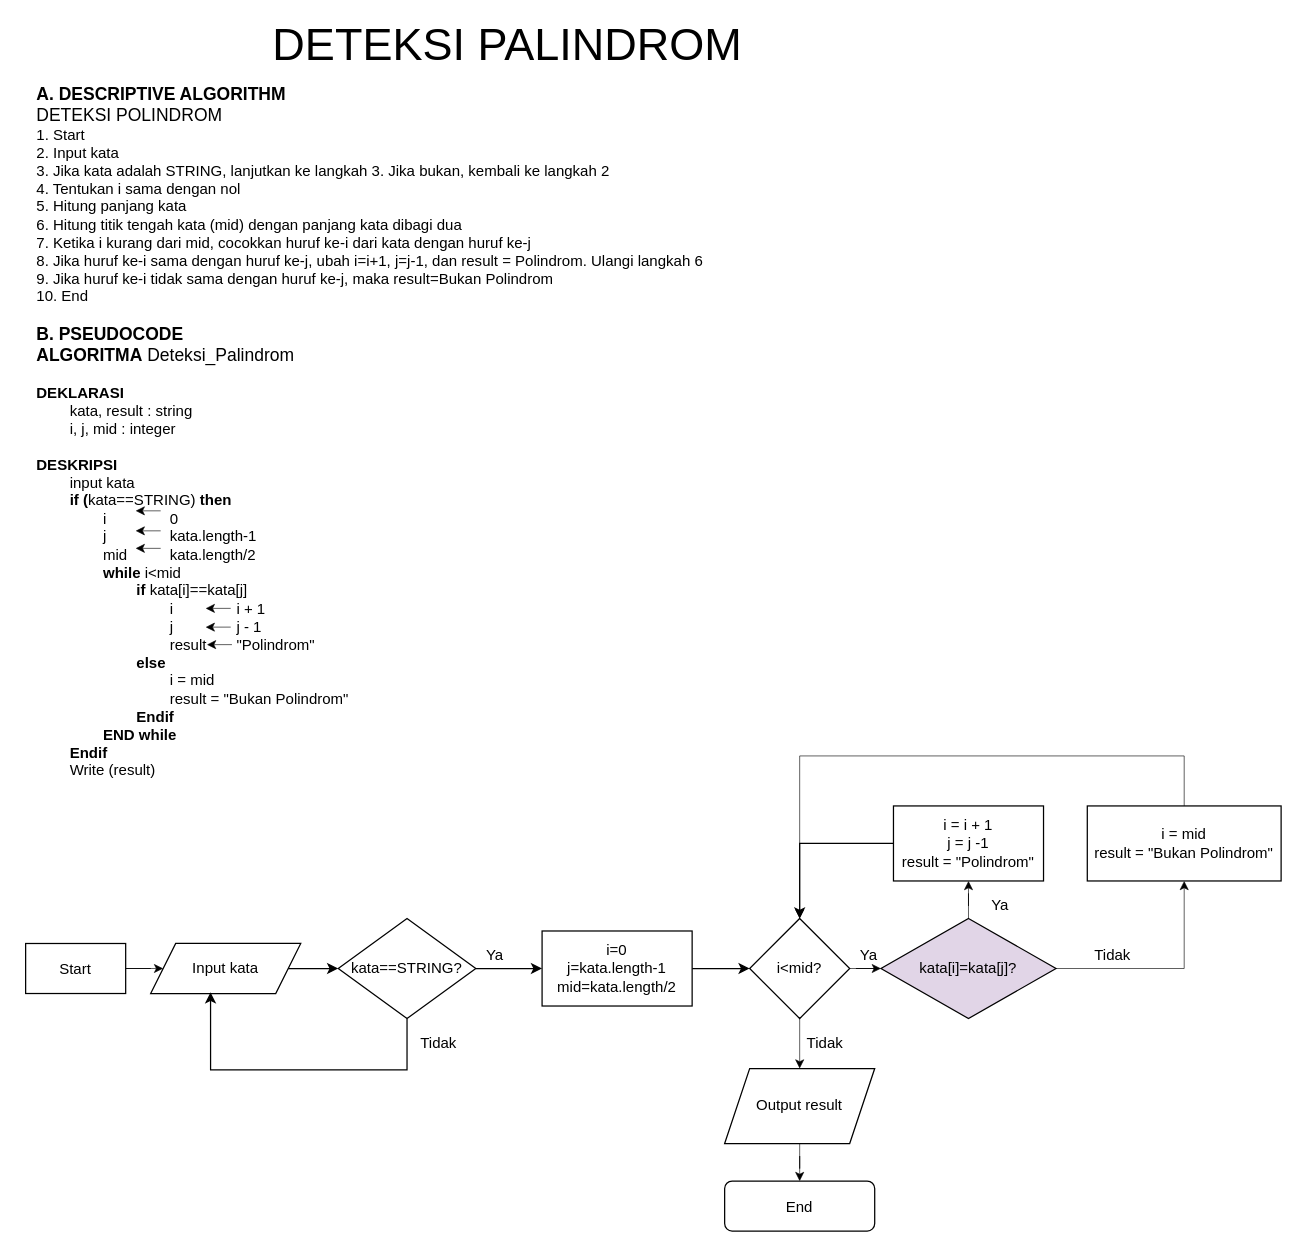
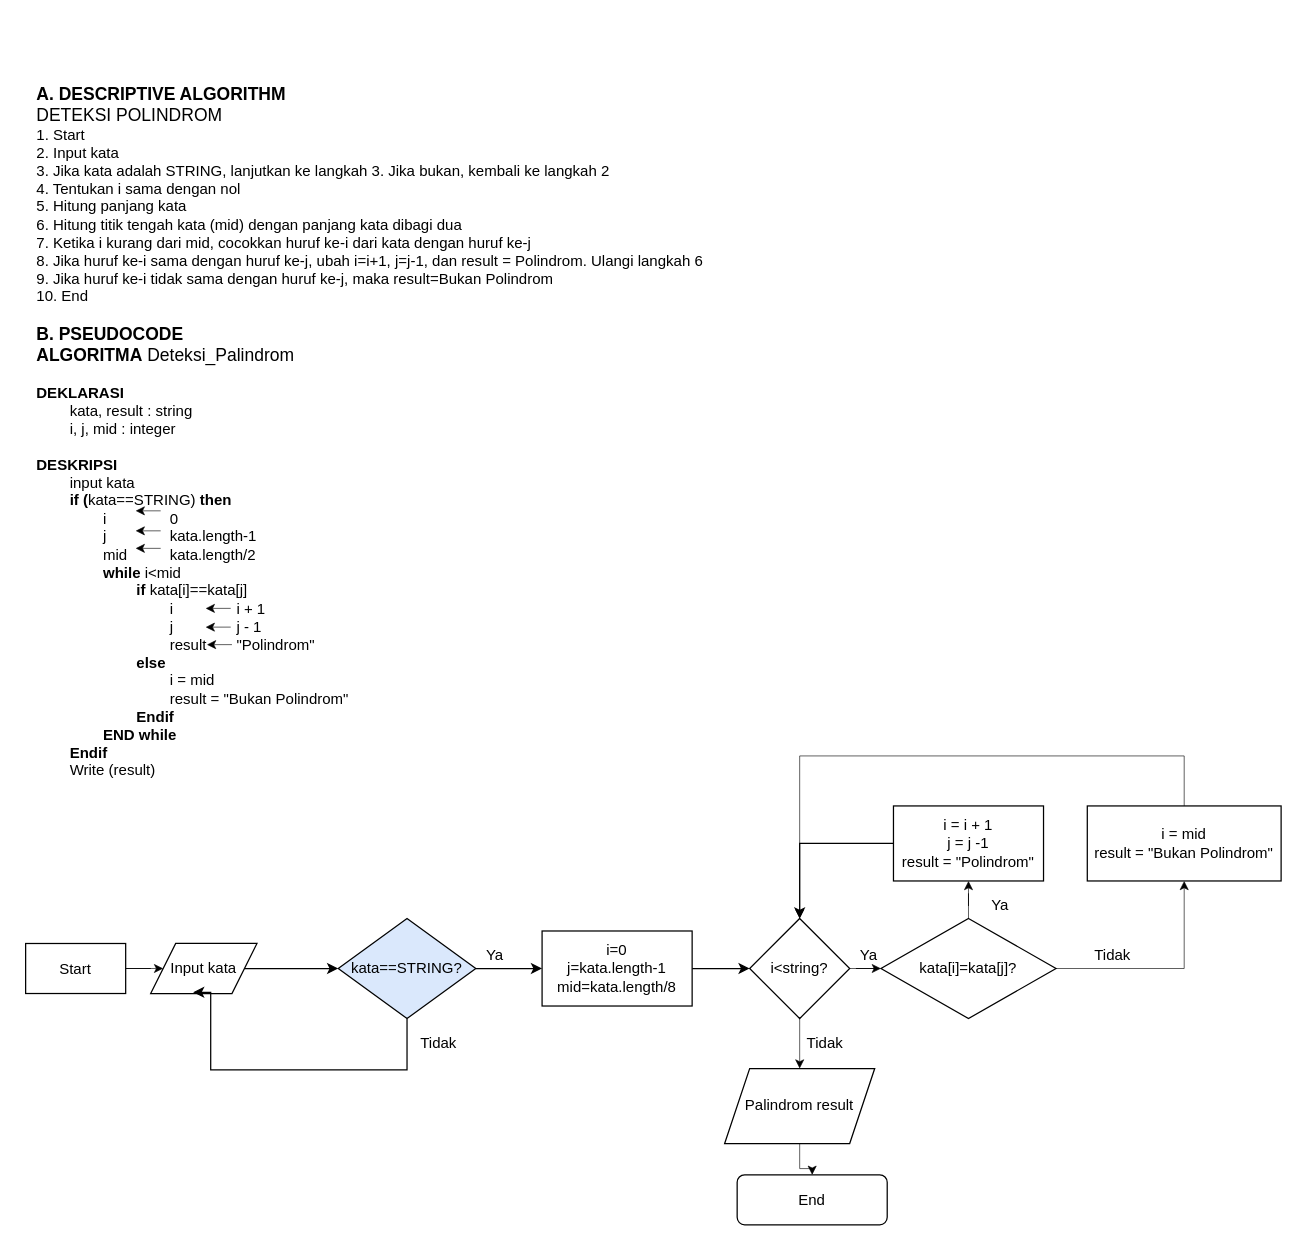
(507, 44) -> none
(226, 968) -> (204, 968)
(407, 968) -> (407, 968)
(617, 968) -> (617, 968)
(799, 968) -> (799, 968)
(968, 968) -> (968, 968)
(799, 1106) -> (799, 1106)
(799, 1206) -> (812, 1199)
